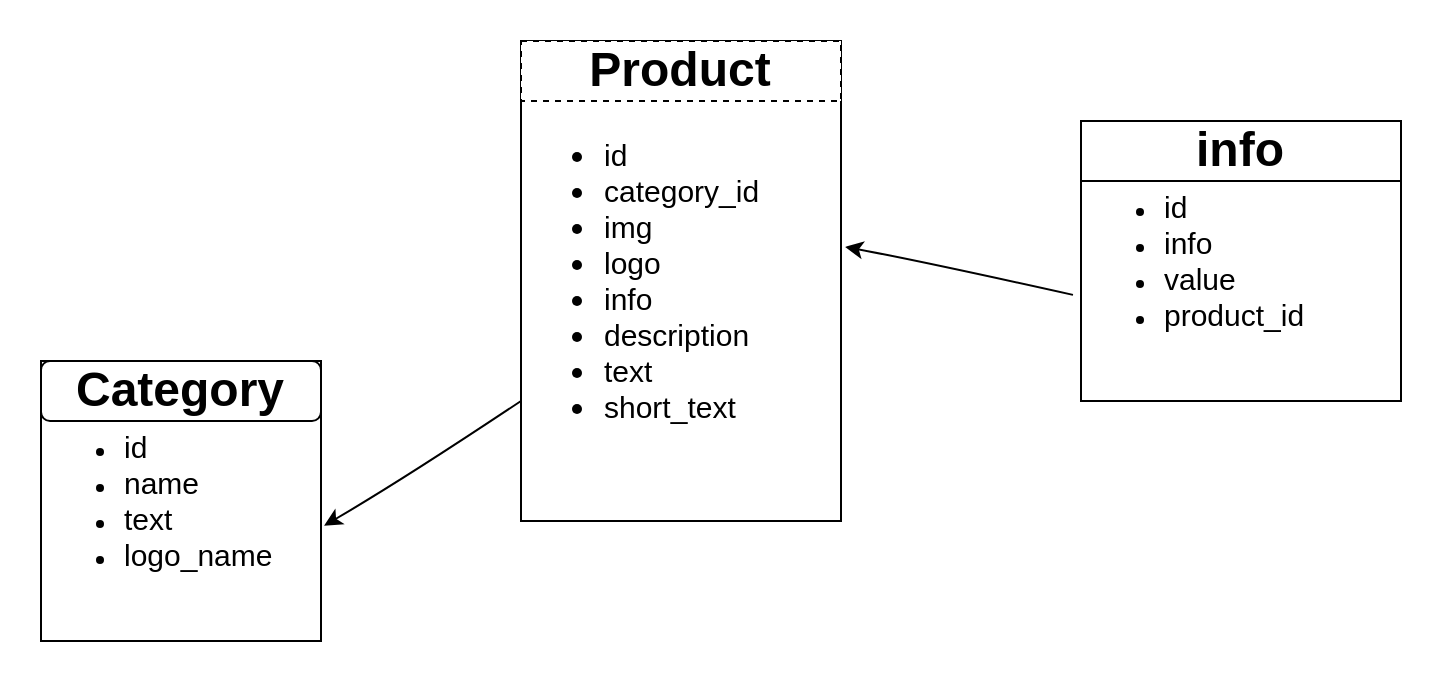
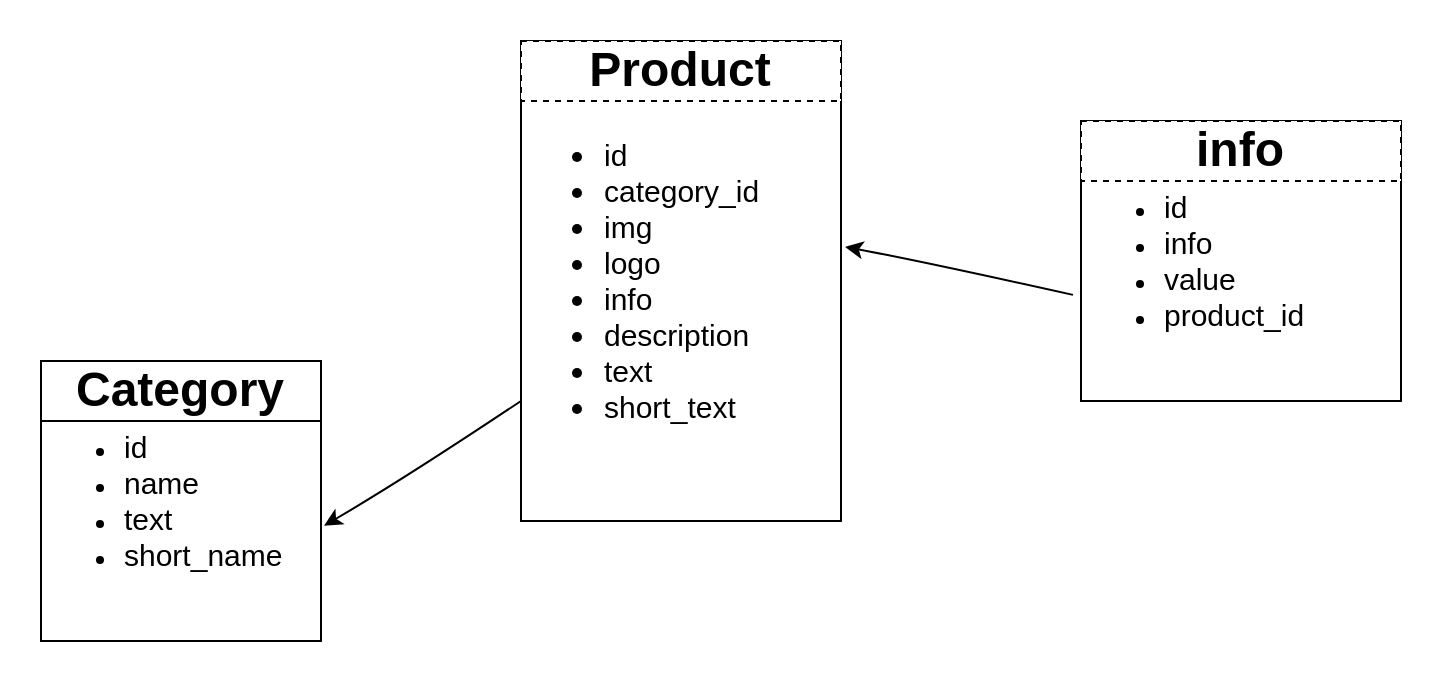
(1241, 151) -> (1241, 151)
(181, 391) -> (181, 391)
(102, 501) -> (112, 501)
